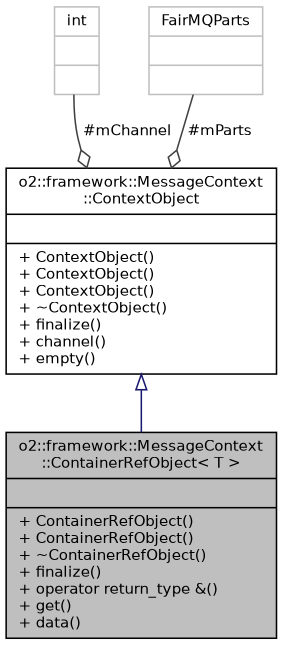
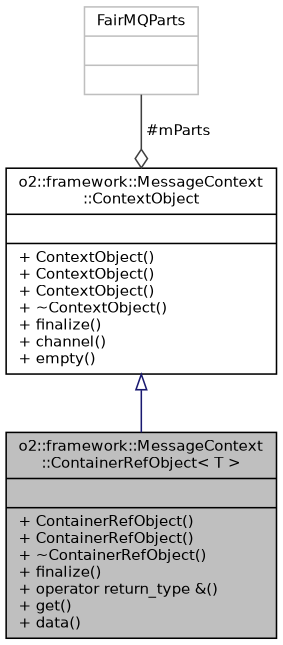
(77, 51) -> none
